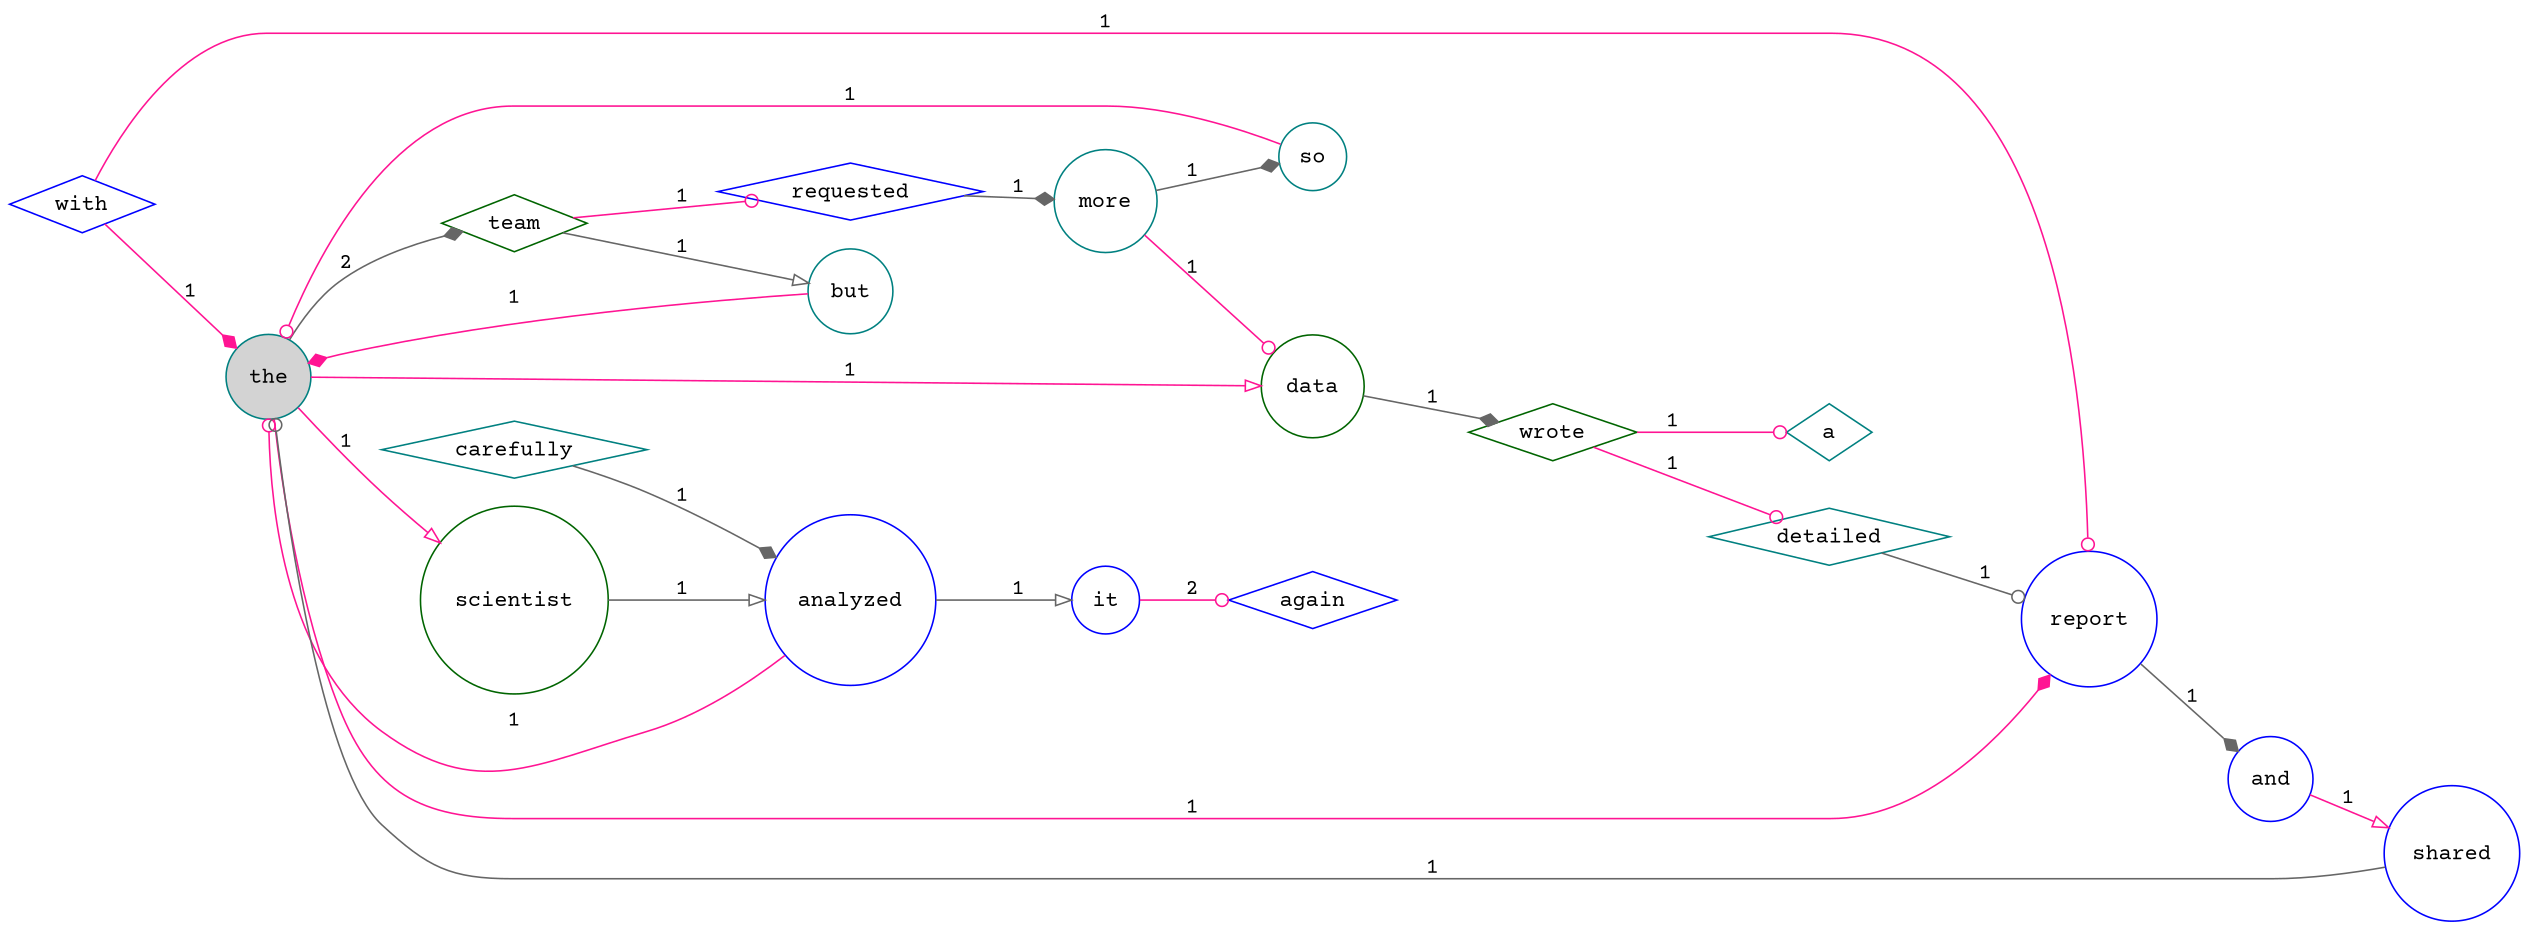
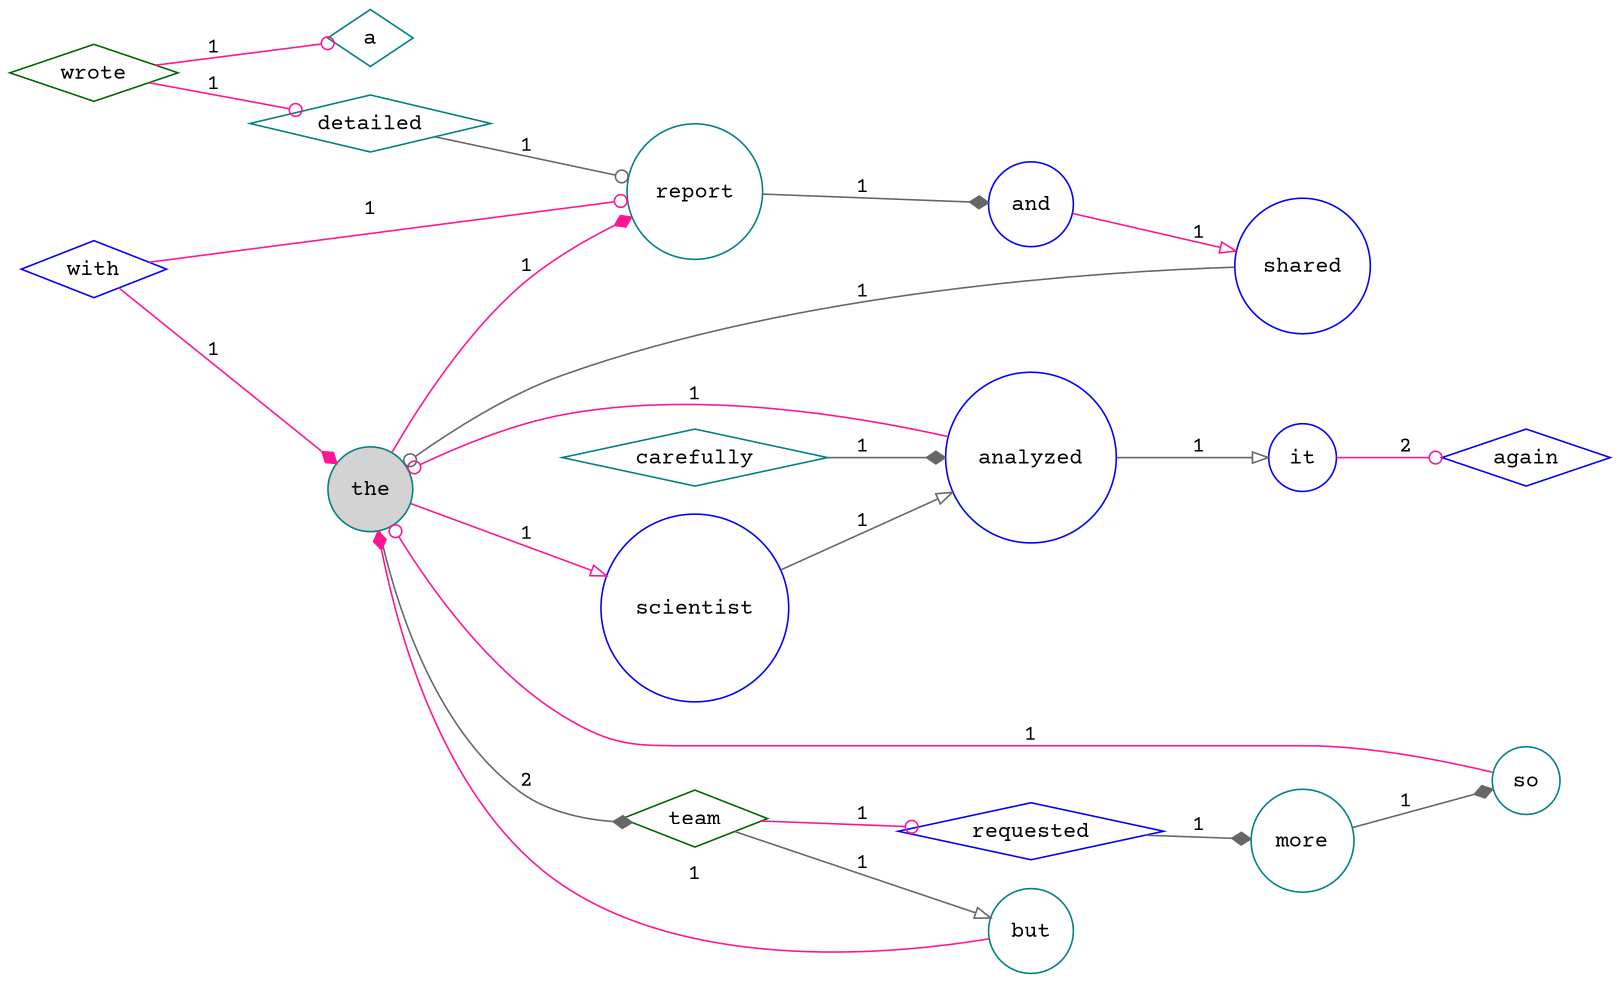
(1313, 386) -> none
(514, 600) -> (695, 608)
(2089, 619) -> (695, 192)
